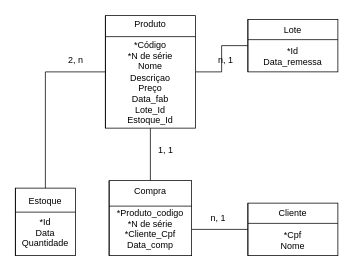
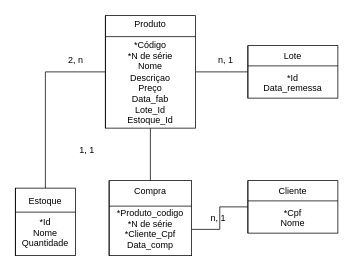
(293, 45) -> (293, 72)
(165, 150) -> (87, 150)
(45, 222) -> (45, 222)
(293, 229) -> (293, 207)
